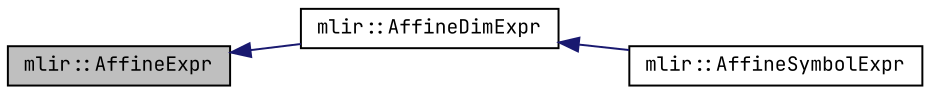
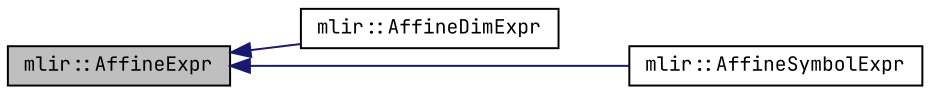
(604, 47) -> (440, 66)
